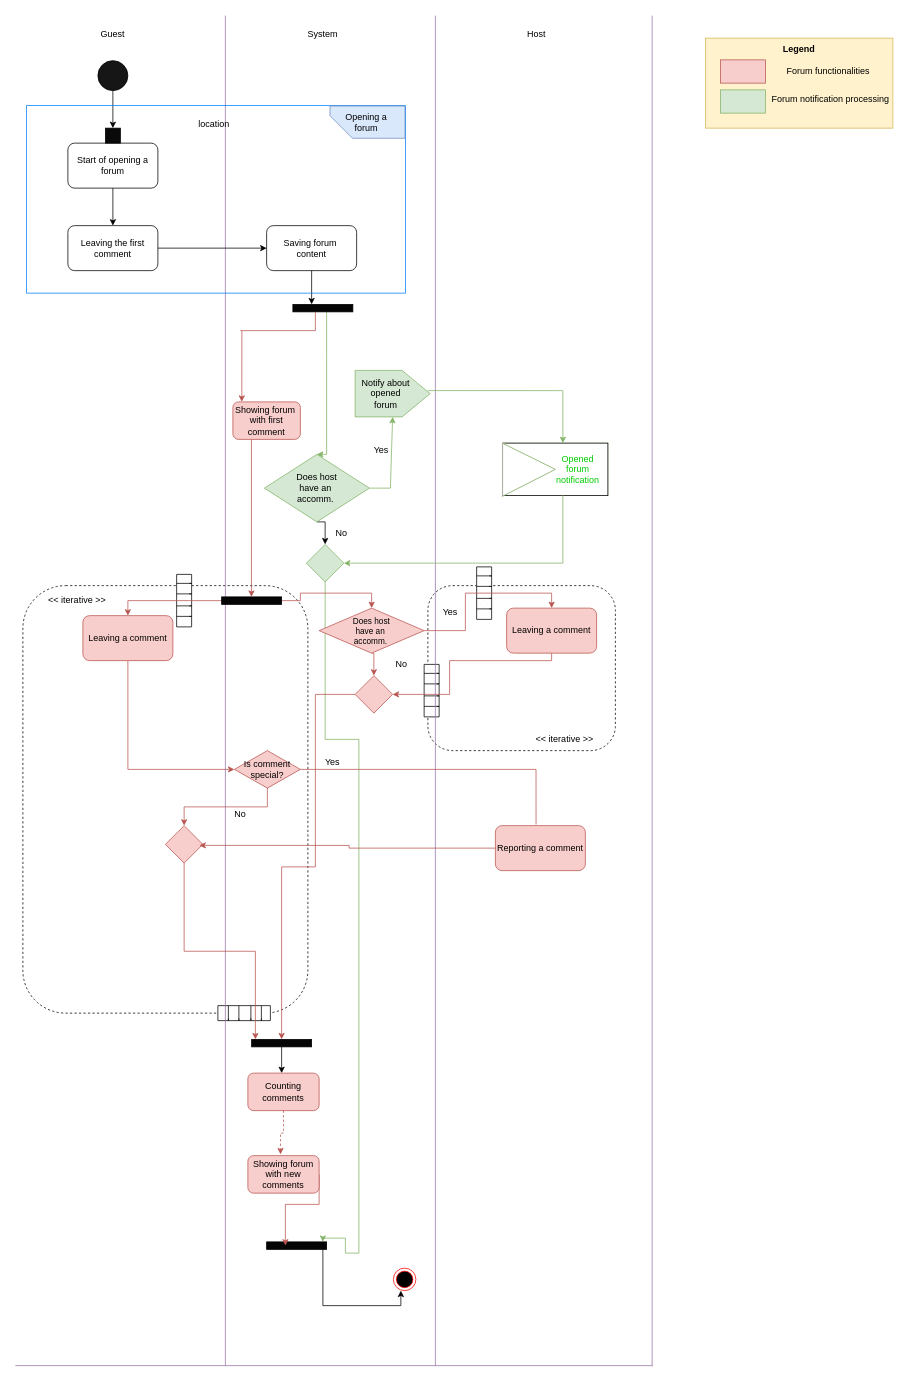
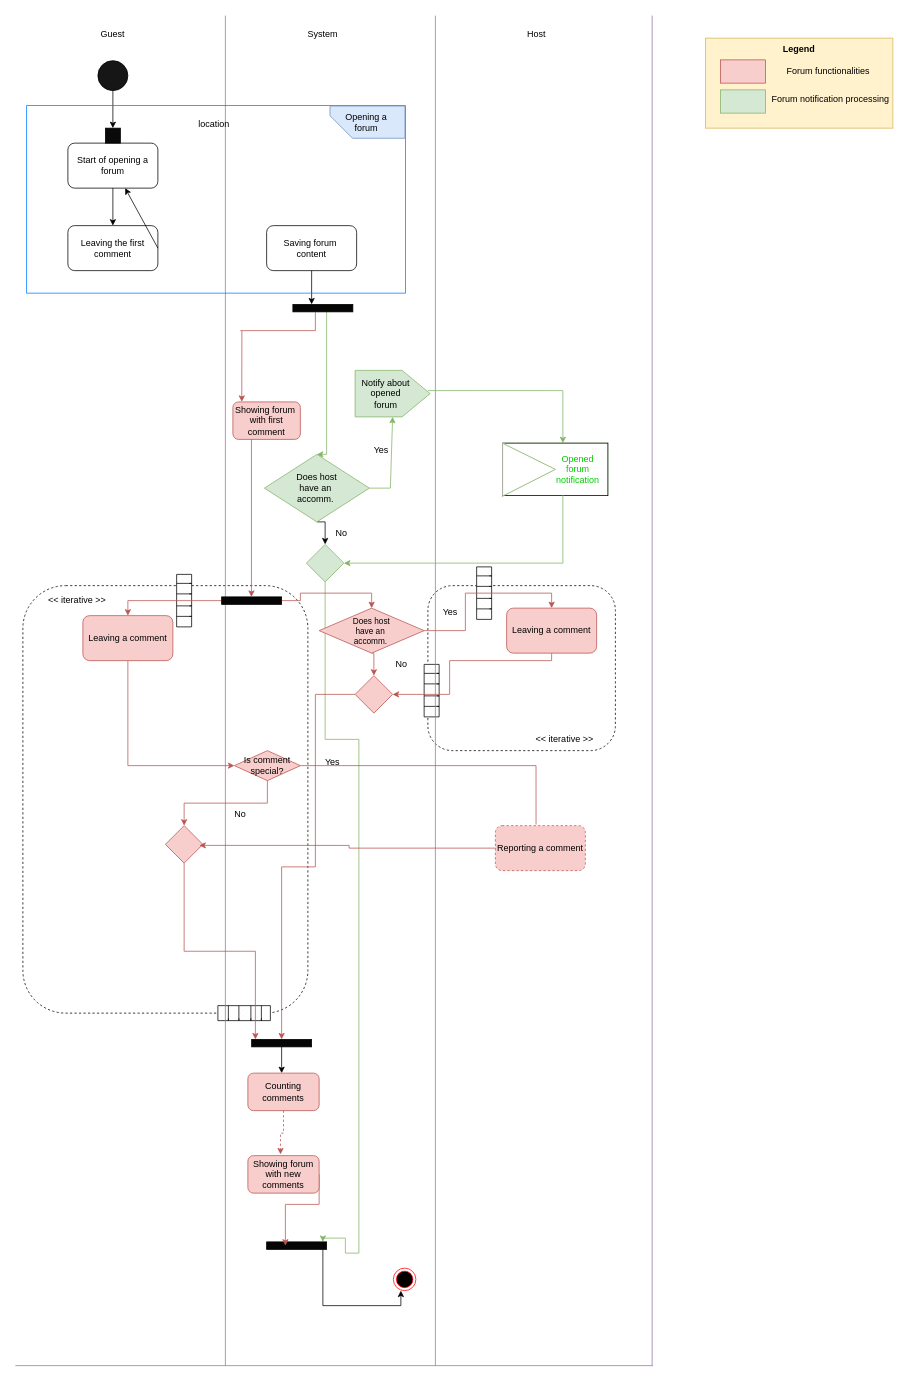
(260, 248) -> (142, 220)
(267, 769) -> (267, 765)
(540, 848) -> (540, 848)
